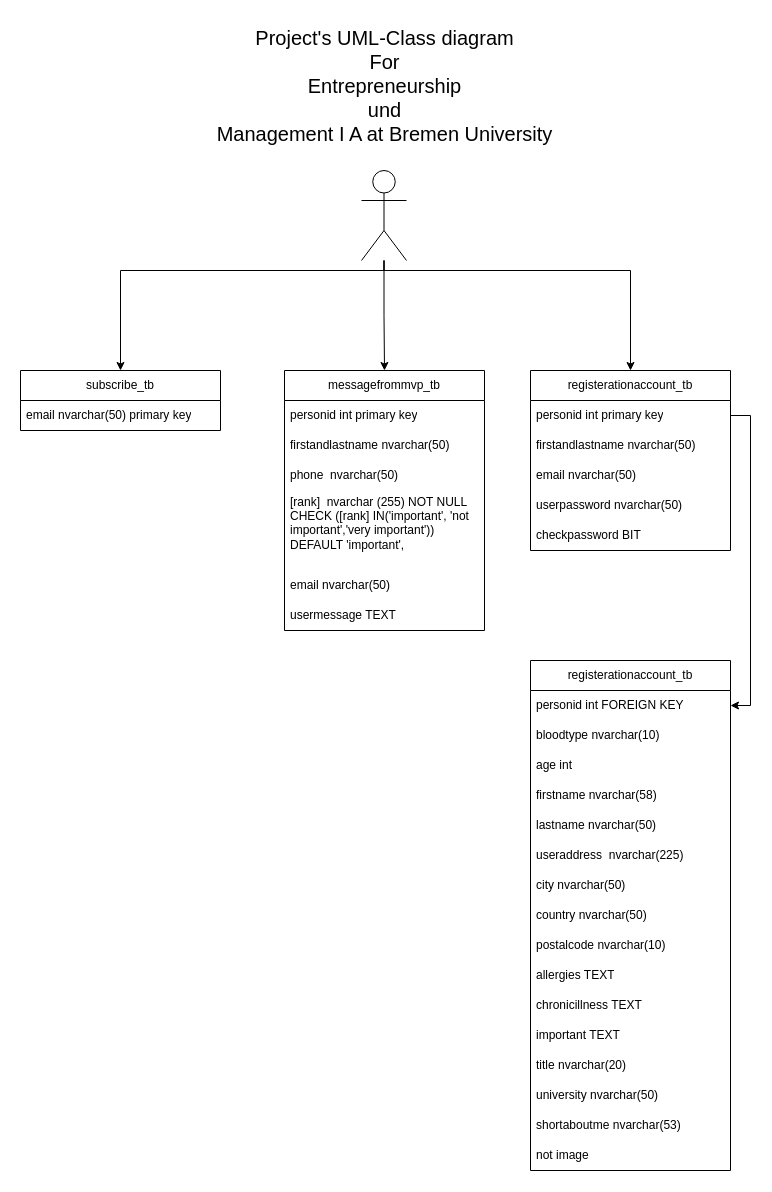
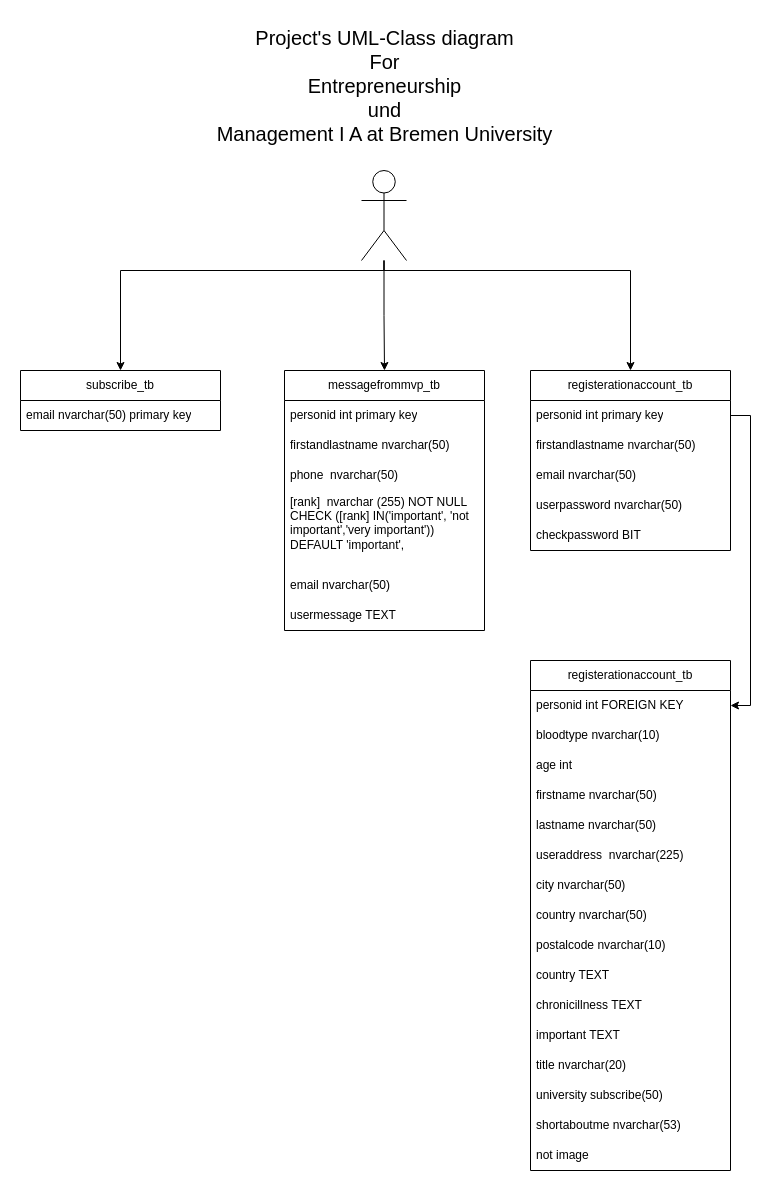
(607, 796) -> (607, 796)
(577, 976) -> (575, 976)
(609, 1096) -> (611, 1096)
